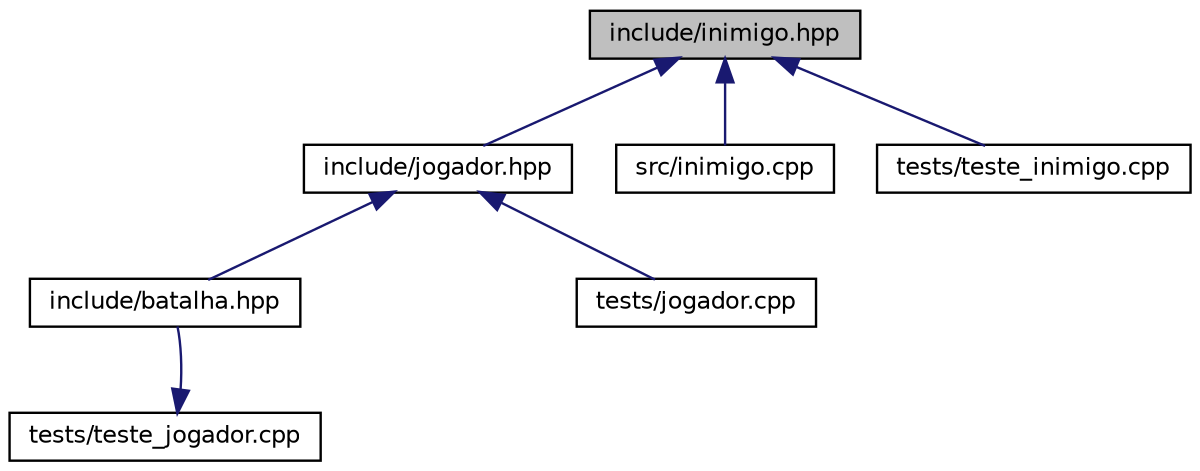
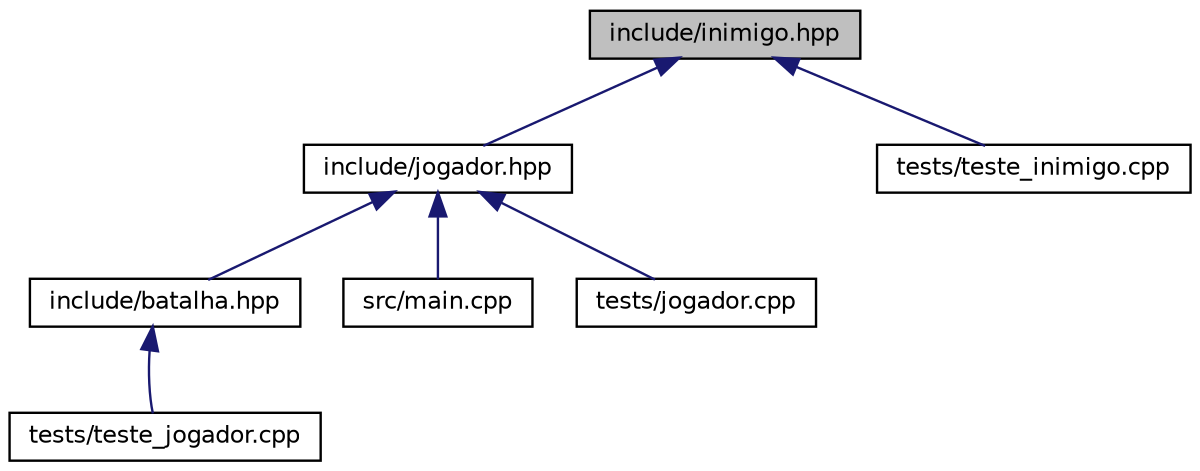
(725, 169) -> none
none -> (438, 303)
(181, 358) -> (149, 382)
